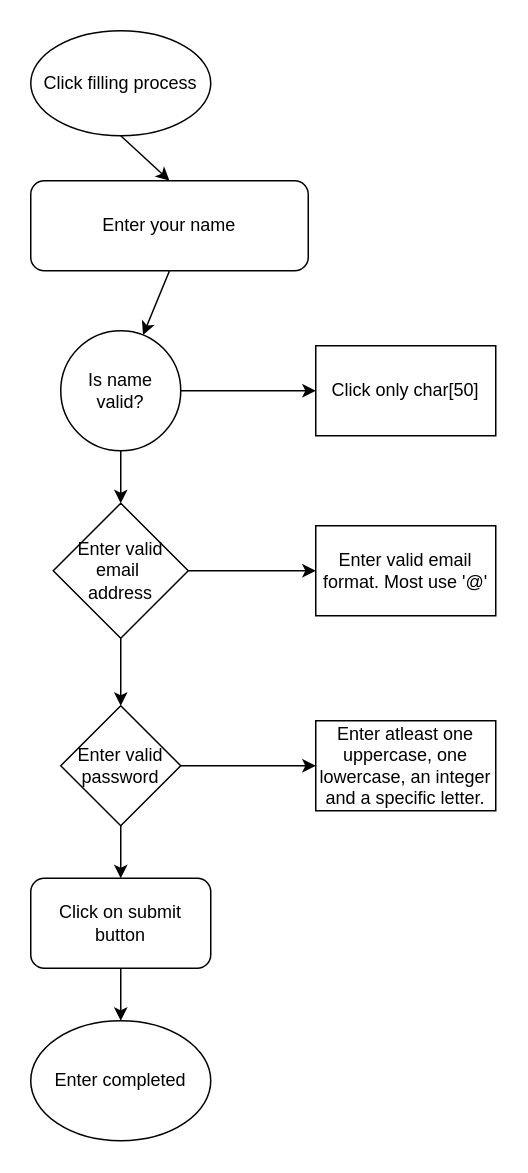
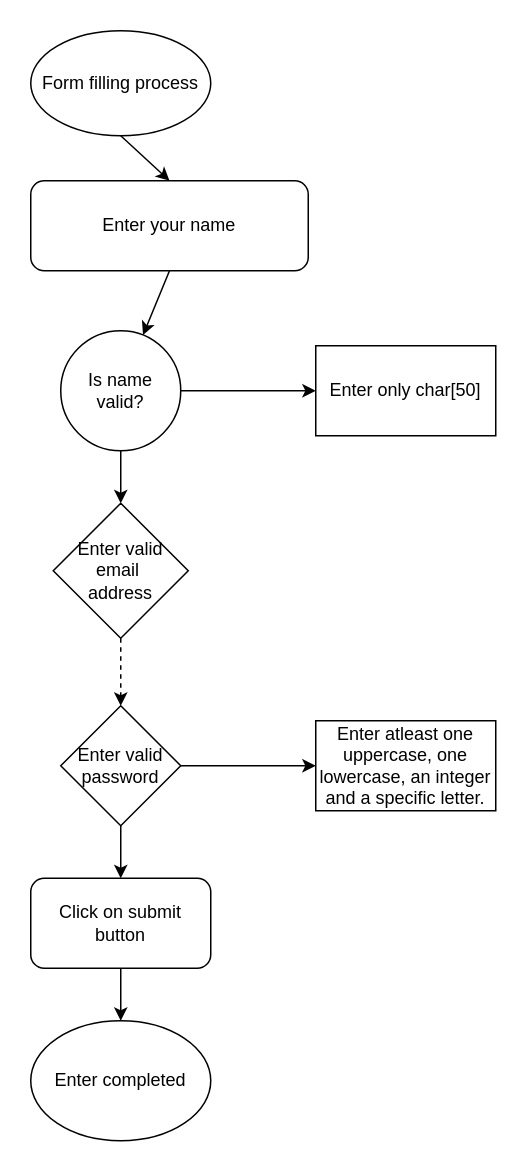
(121, 83) -> (121, 83)
(406, 391) -> (406, 391)
(247, 571) -> none
(406, 571) -> none
(121, 666) -> (121, 666)
